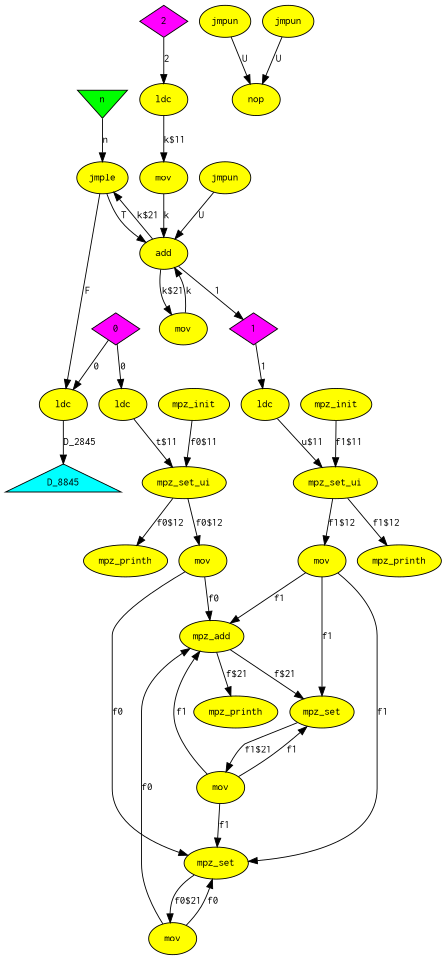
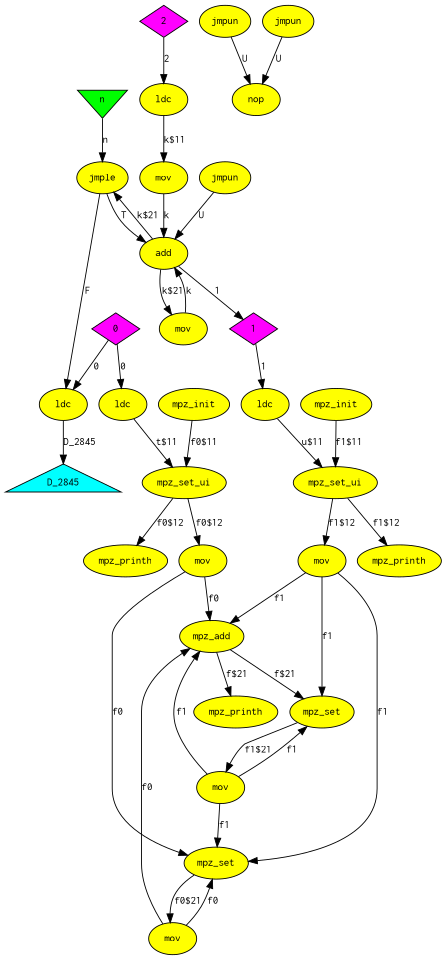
(63, 483) -> (63, 483)
